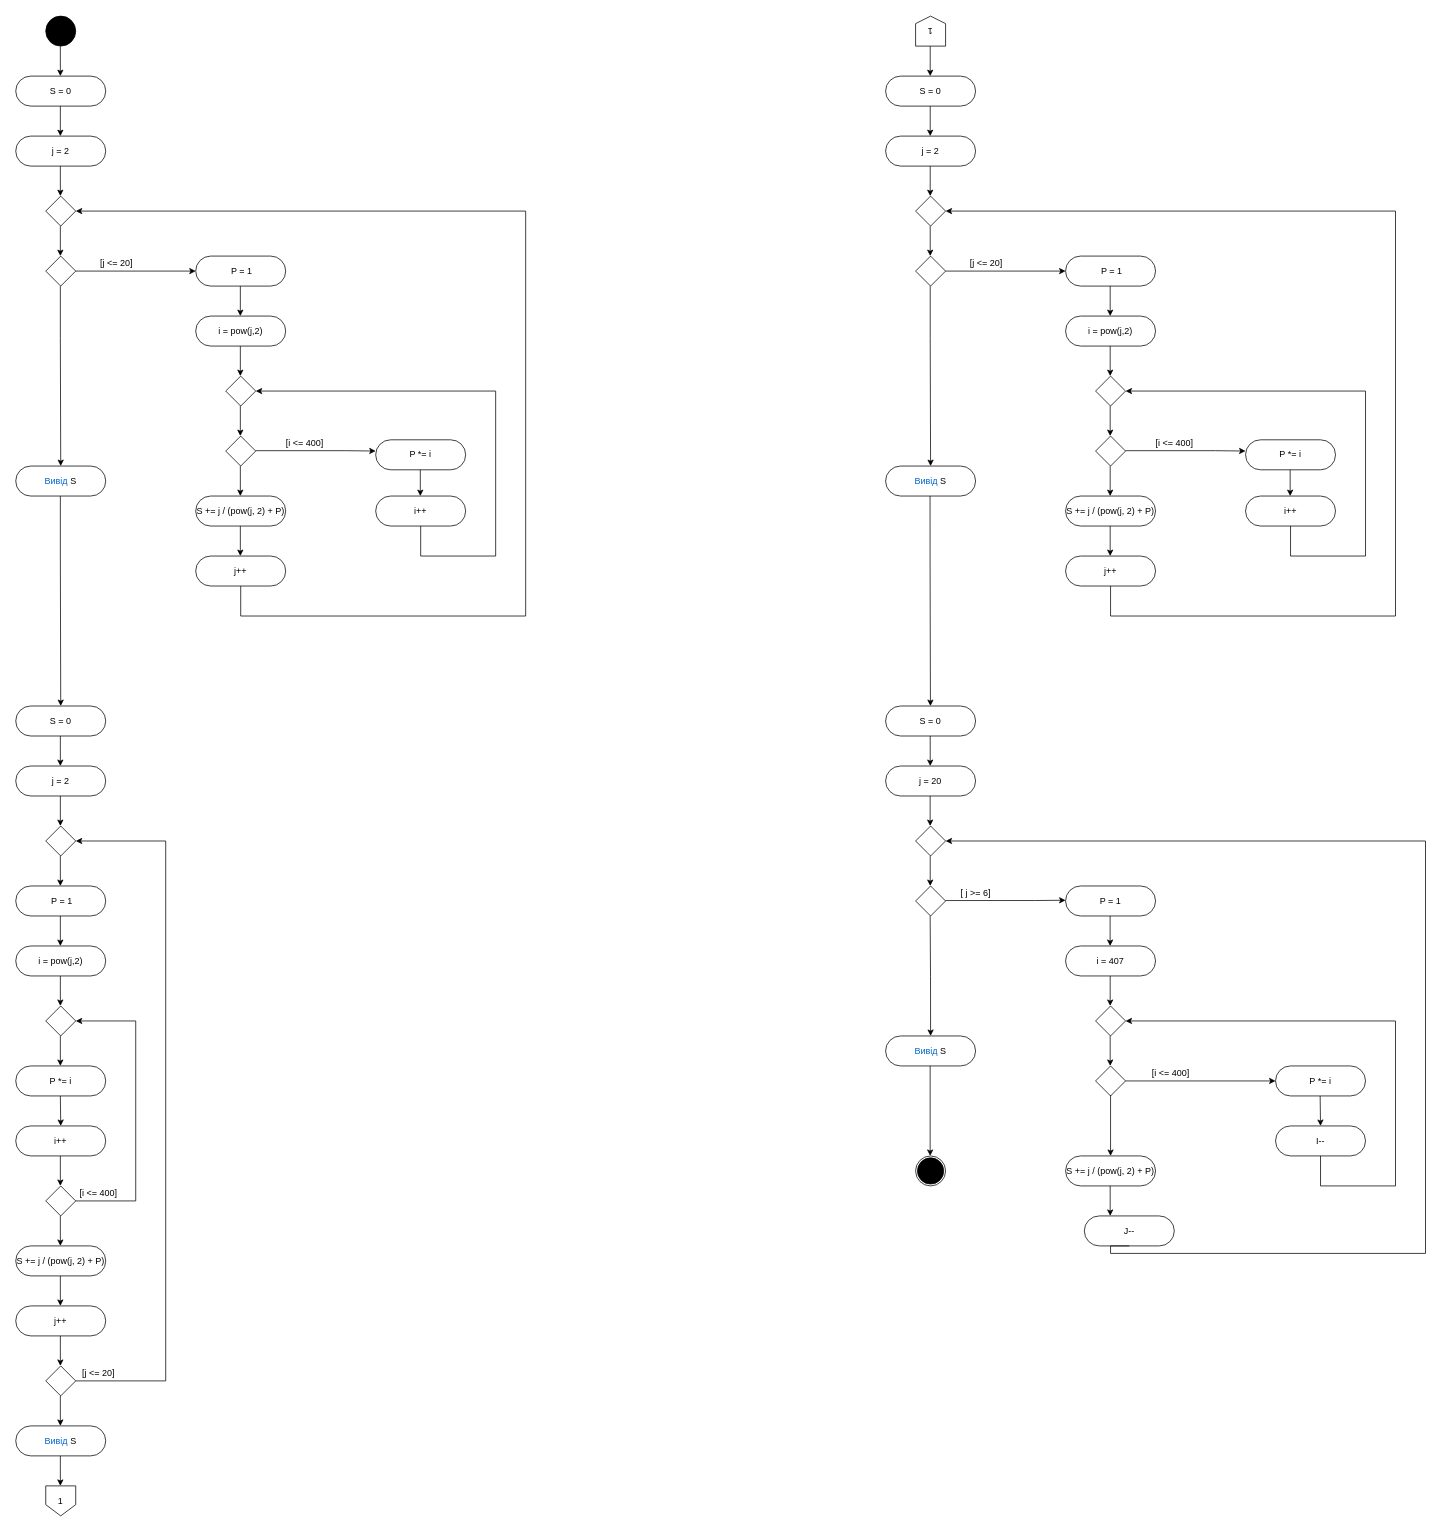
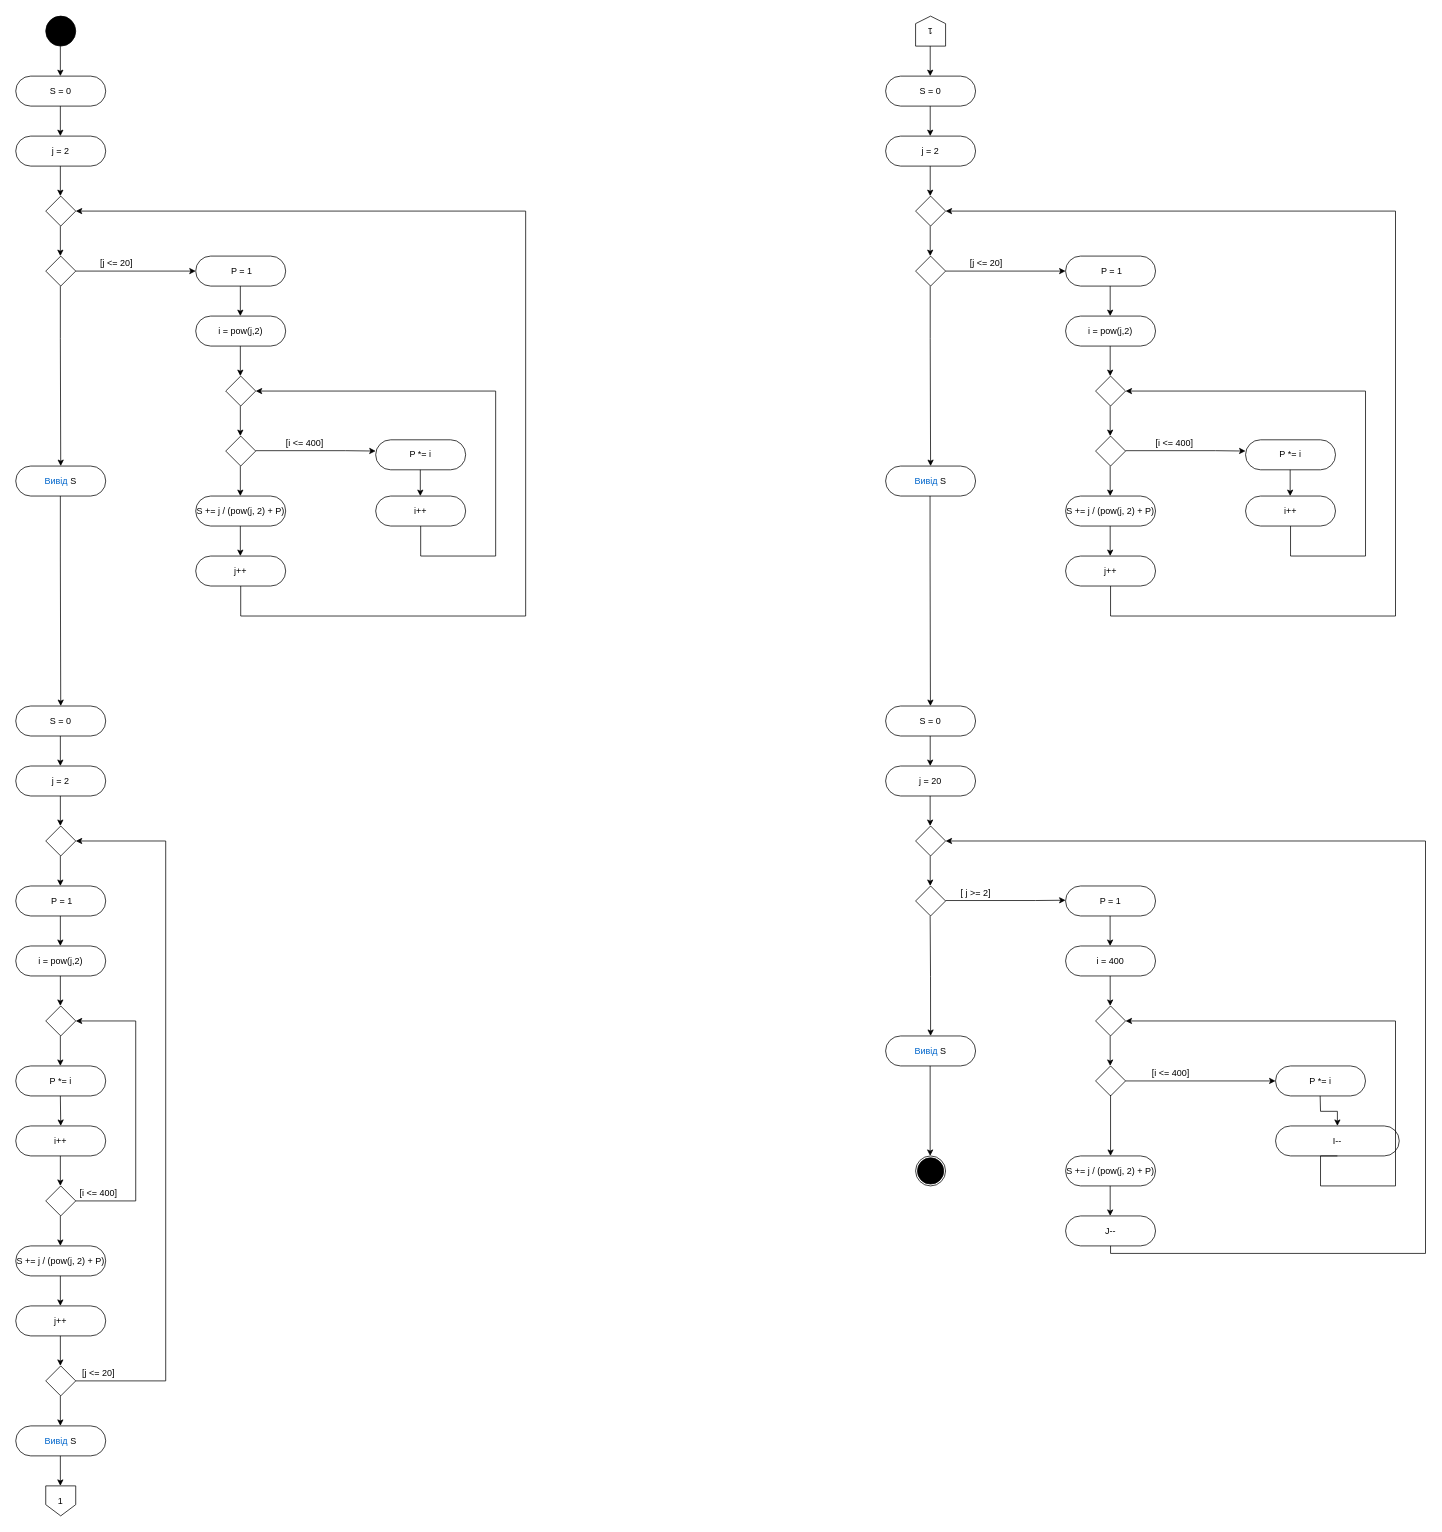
(976, 894) -> (976, 894)
(1110, 961) -> (1110, 961)
(1320, 1141) -> (1337, 1141)
(1129, 1231) -> (1110, 1231)
